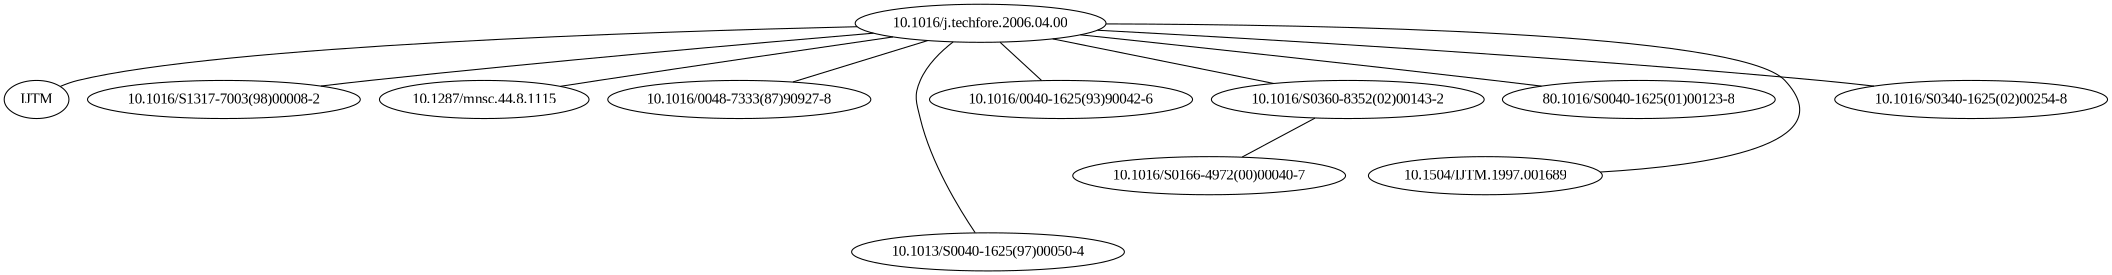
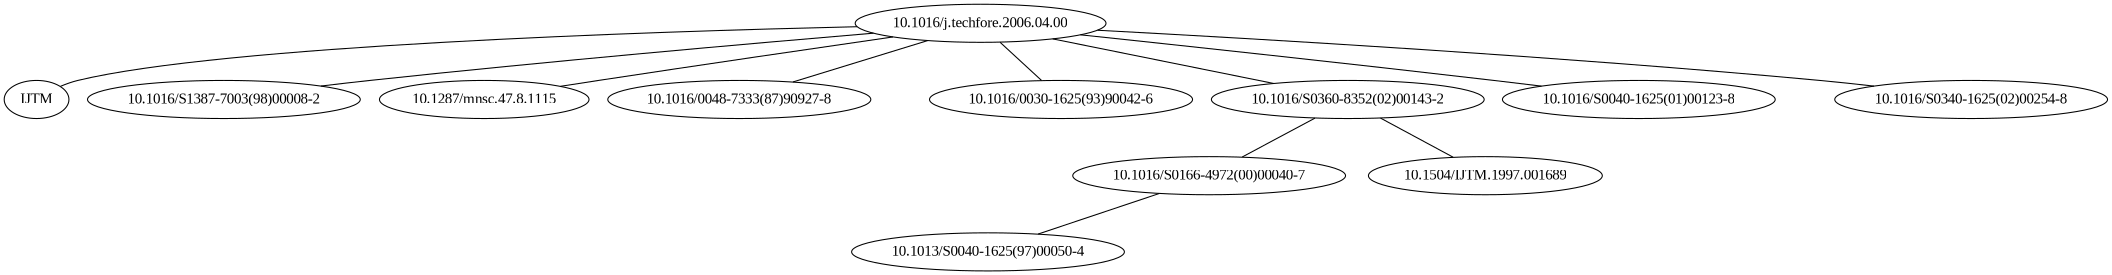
(1574, 39) -> (1417, 138)
(224, 99) -> (224, 99)
(484, 99) -> (484, 99)
(1061, 99) -> (1061, 99)
(1639, 99) -> (1639, 99)
(925, 136) -> (1099, 214)
